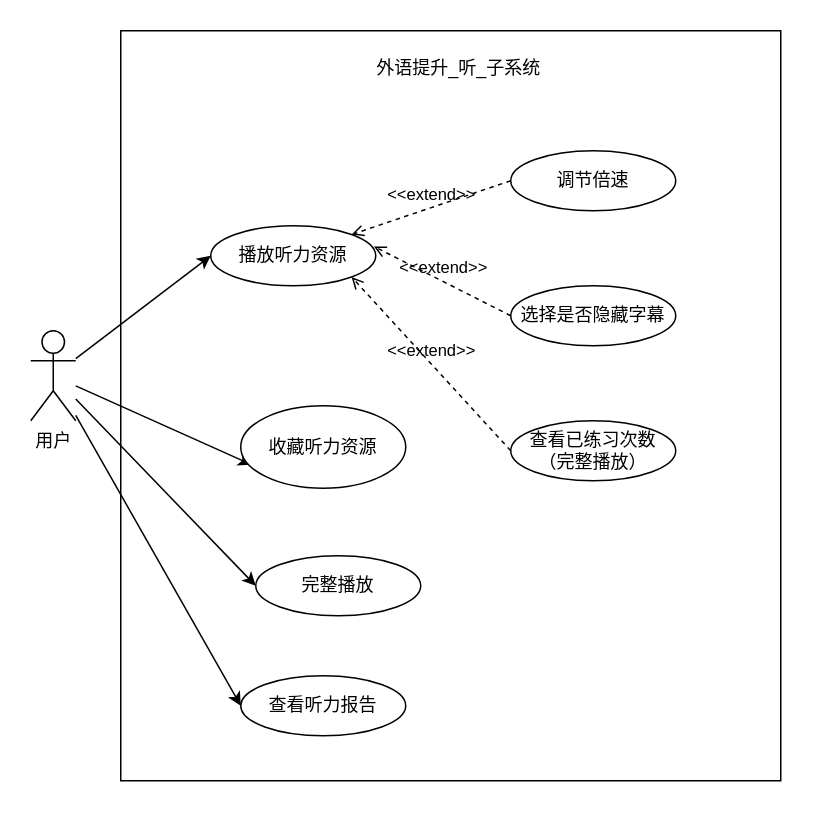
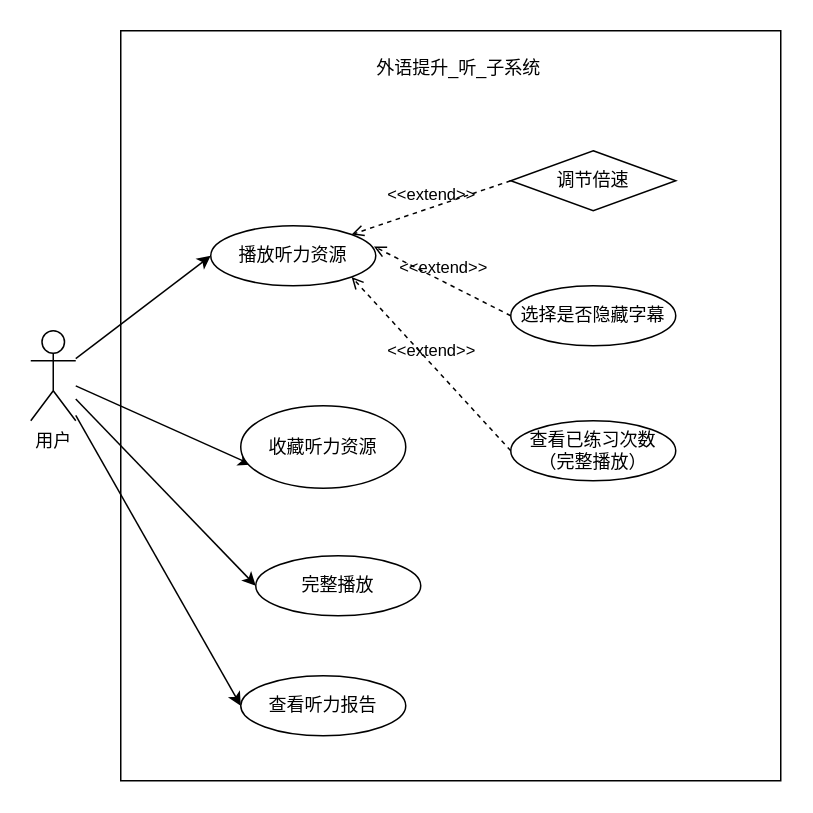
(593, 181) -> (593, 181)
